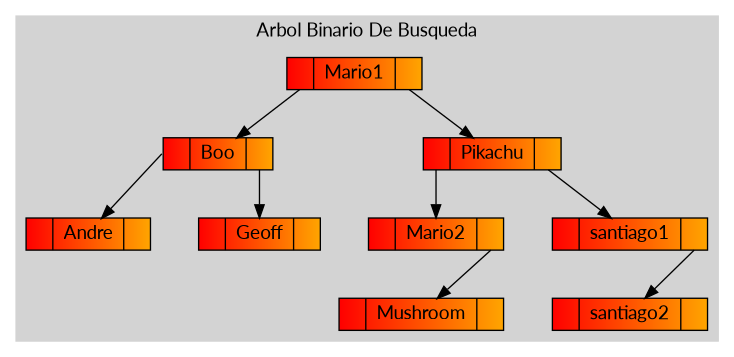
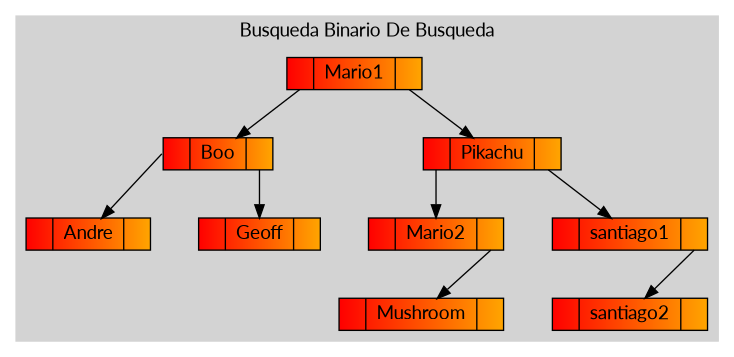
(367, 31) -> (367, 31)
